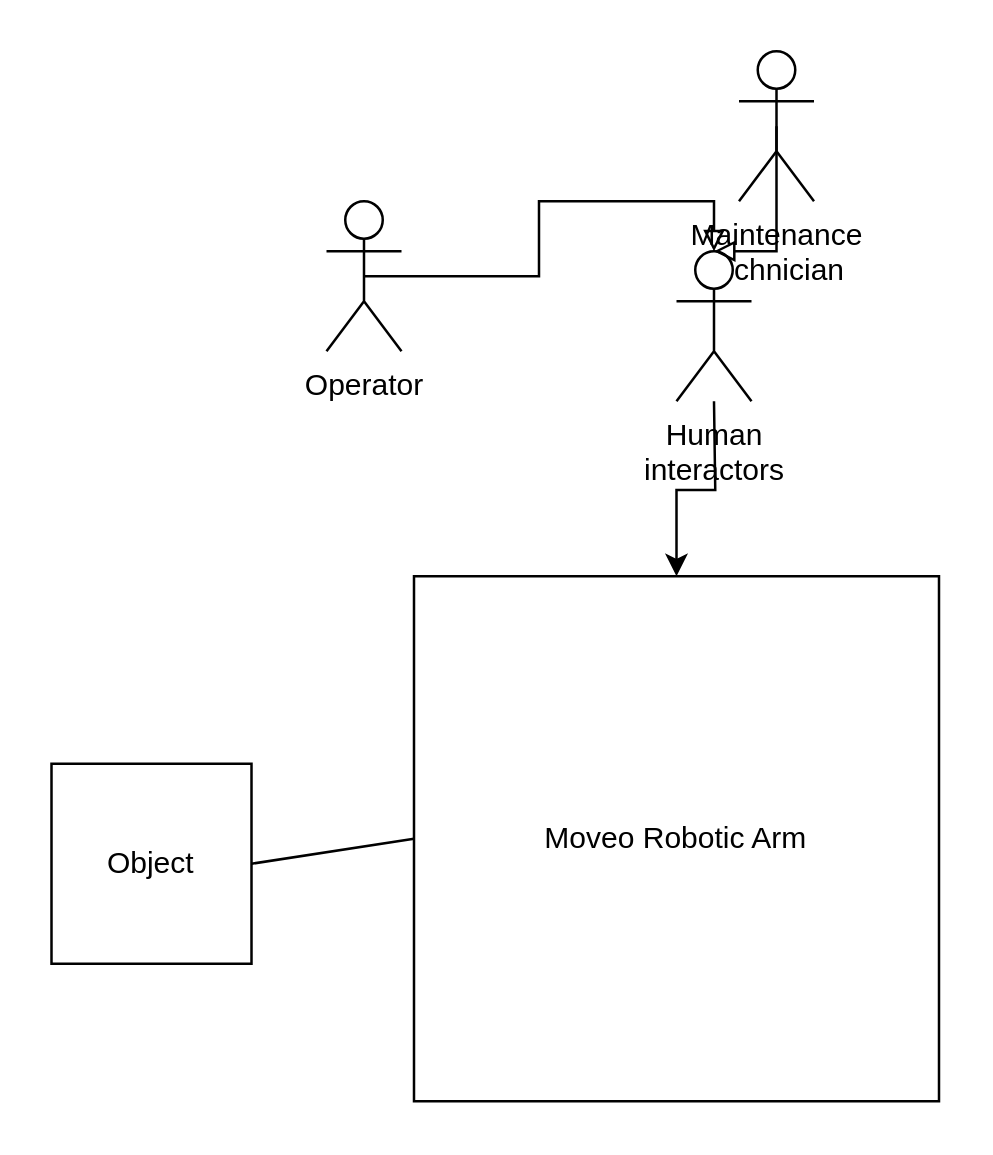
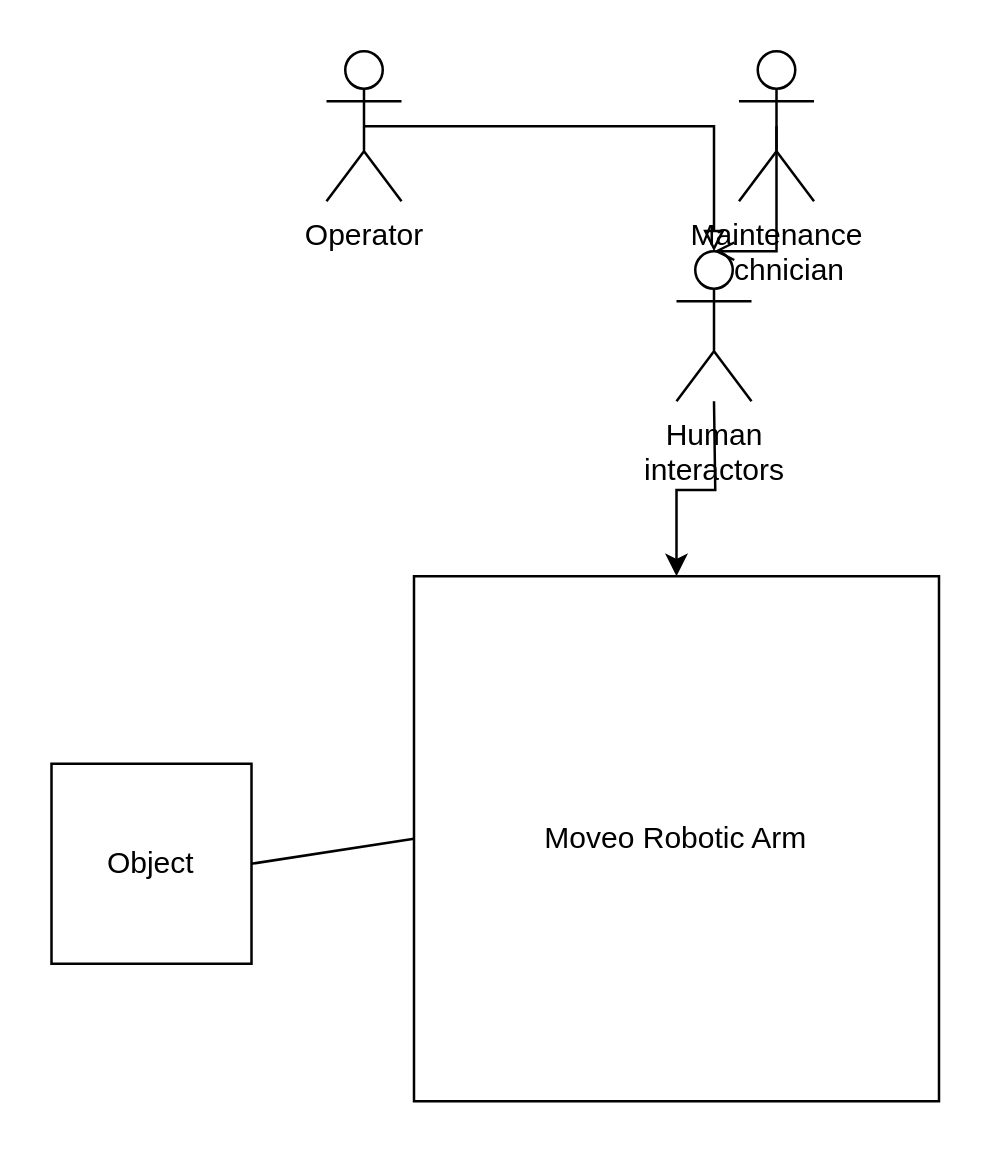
(736, 251) -> (728, 251)
(364, 276) -> (364, 126)
